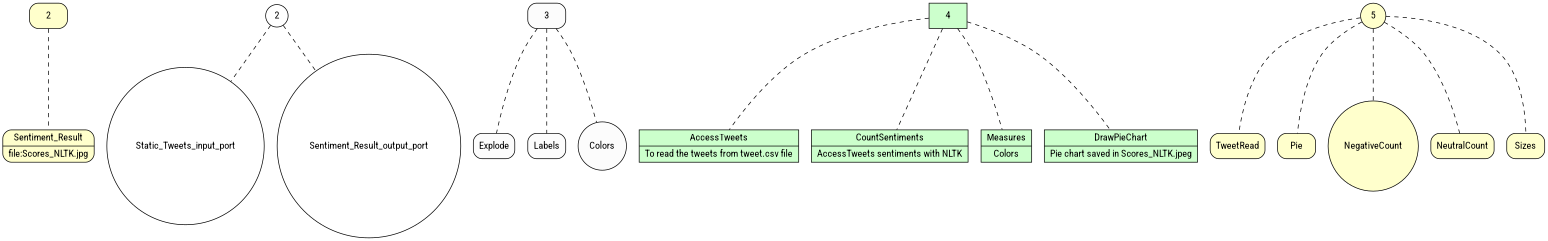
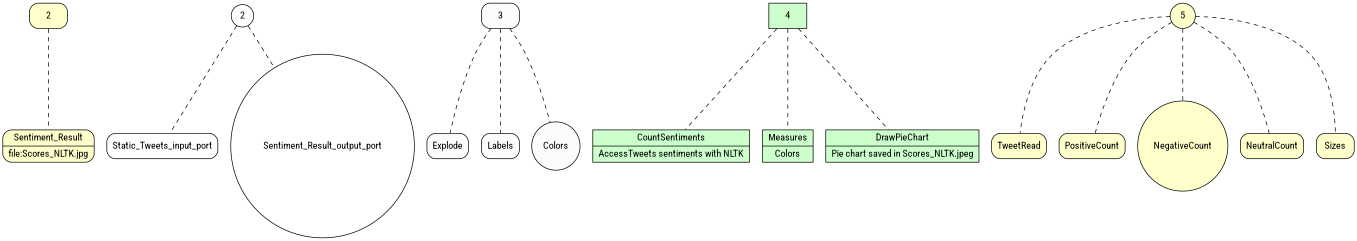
(186, 146) -> (162, 146)
(719, 146) -> none
(1297, 146) -> (1092, 146)
